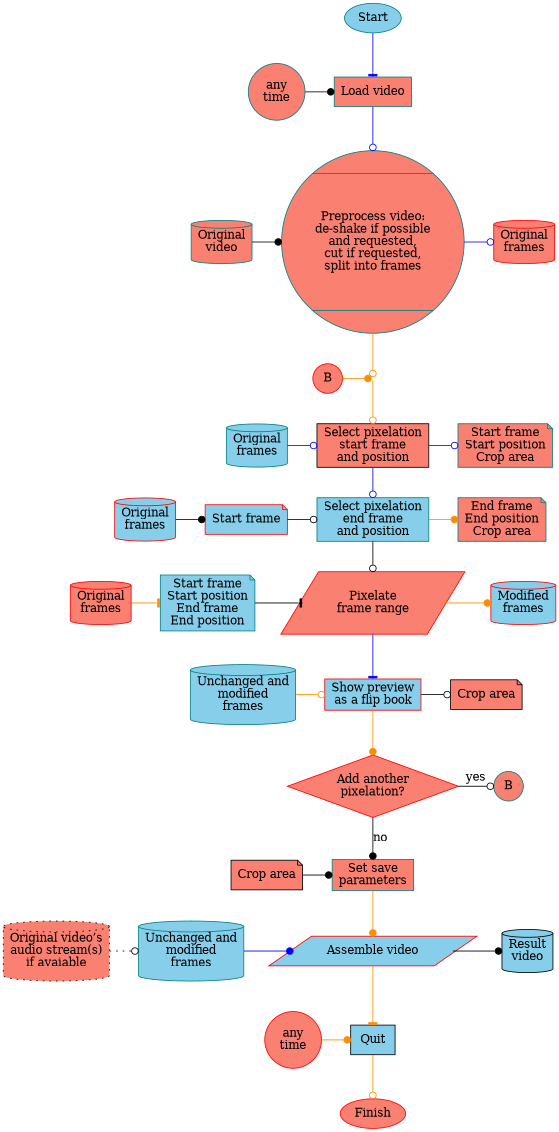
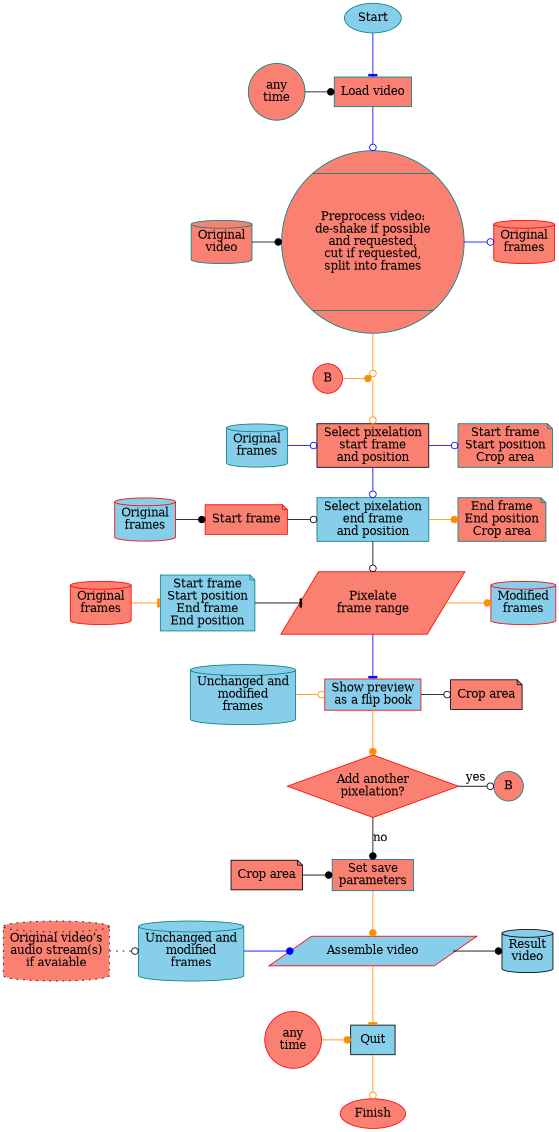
(246, 520) -> (246, 520)
